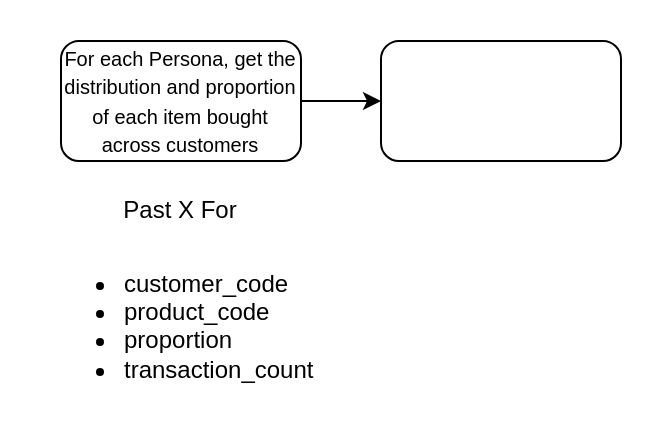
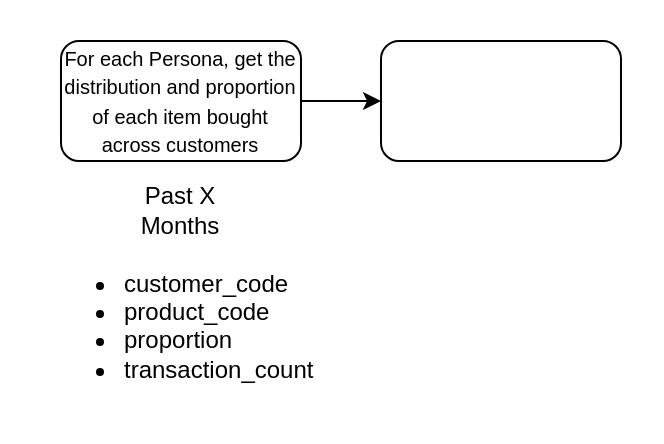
(181, 211) -> (181, 211)
